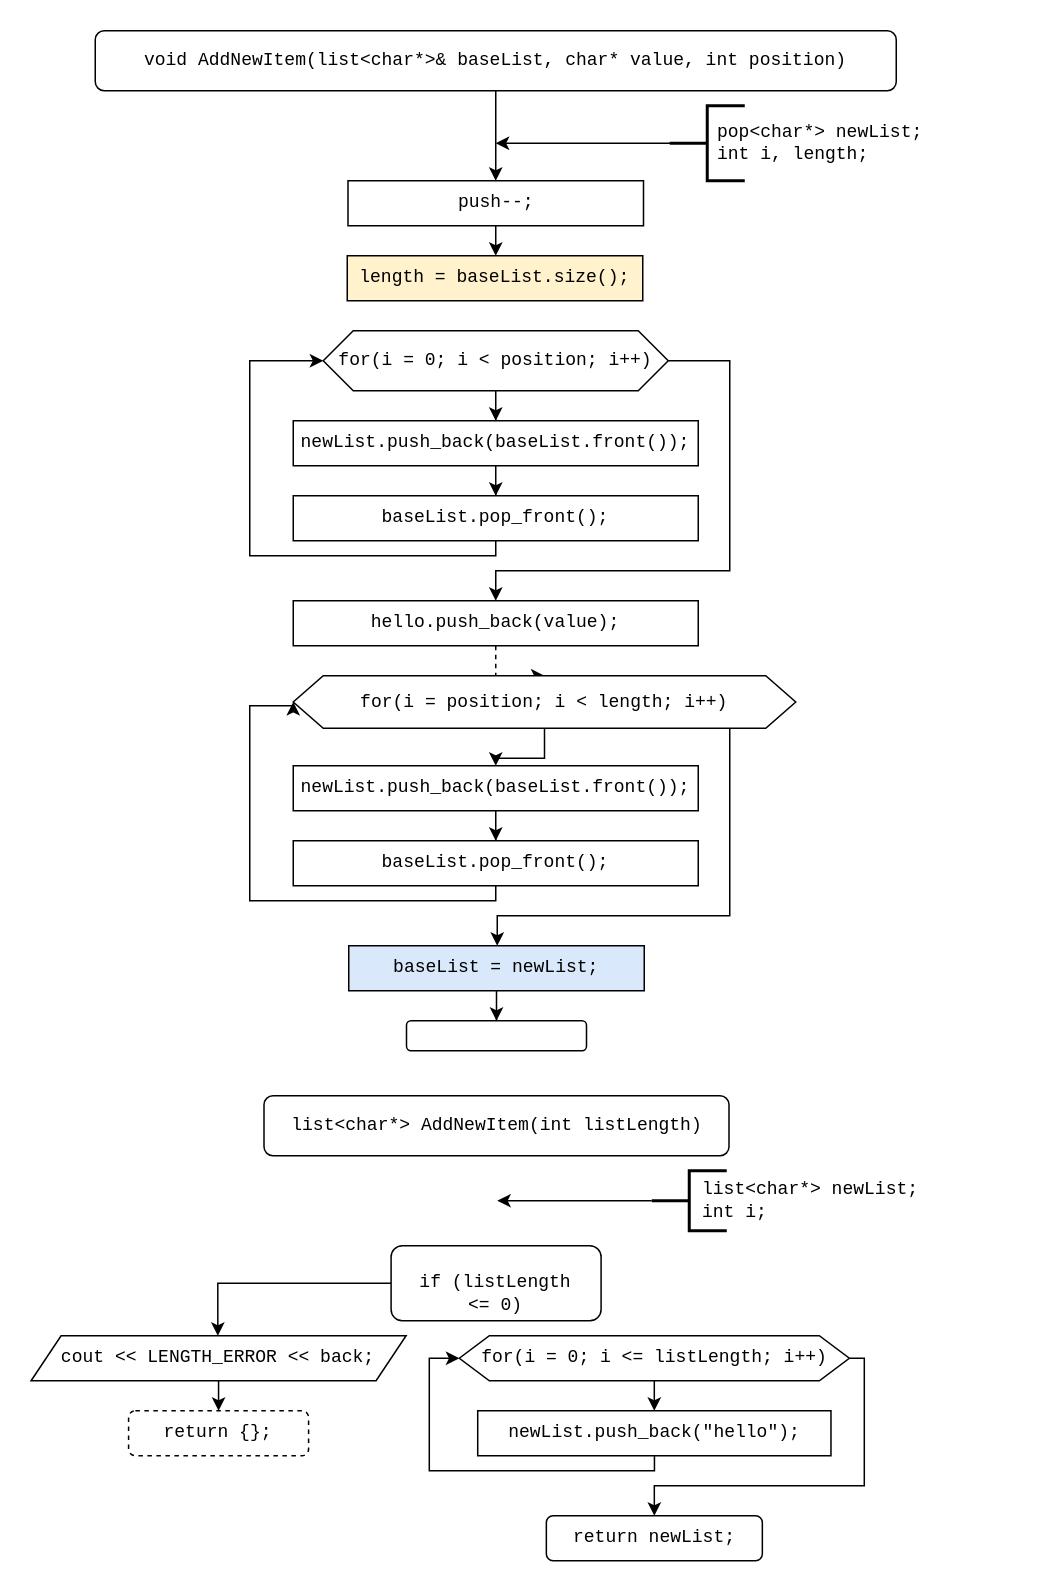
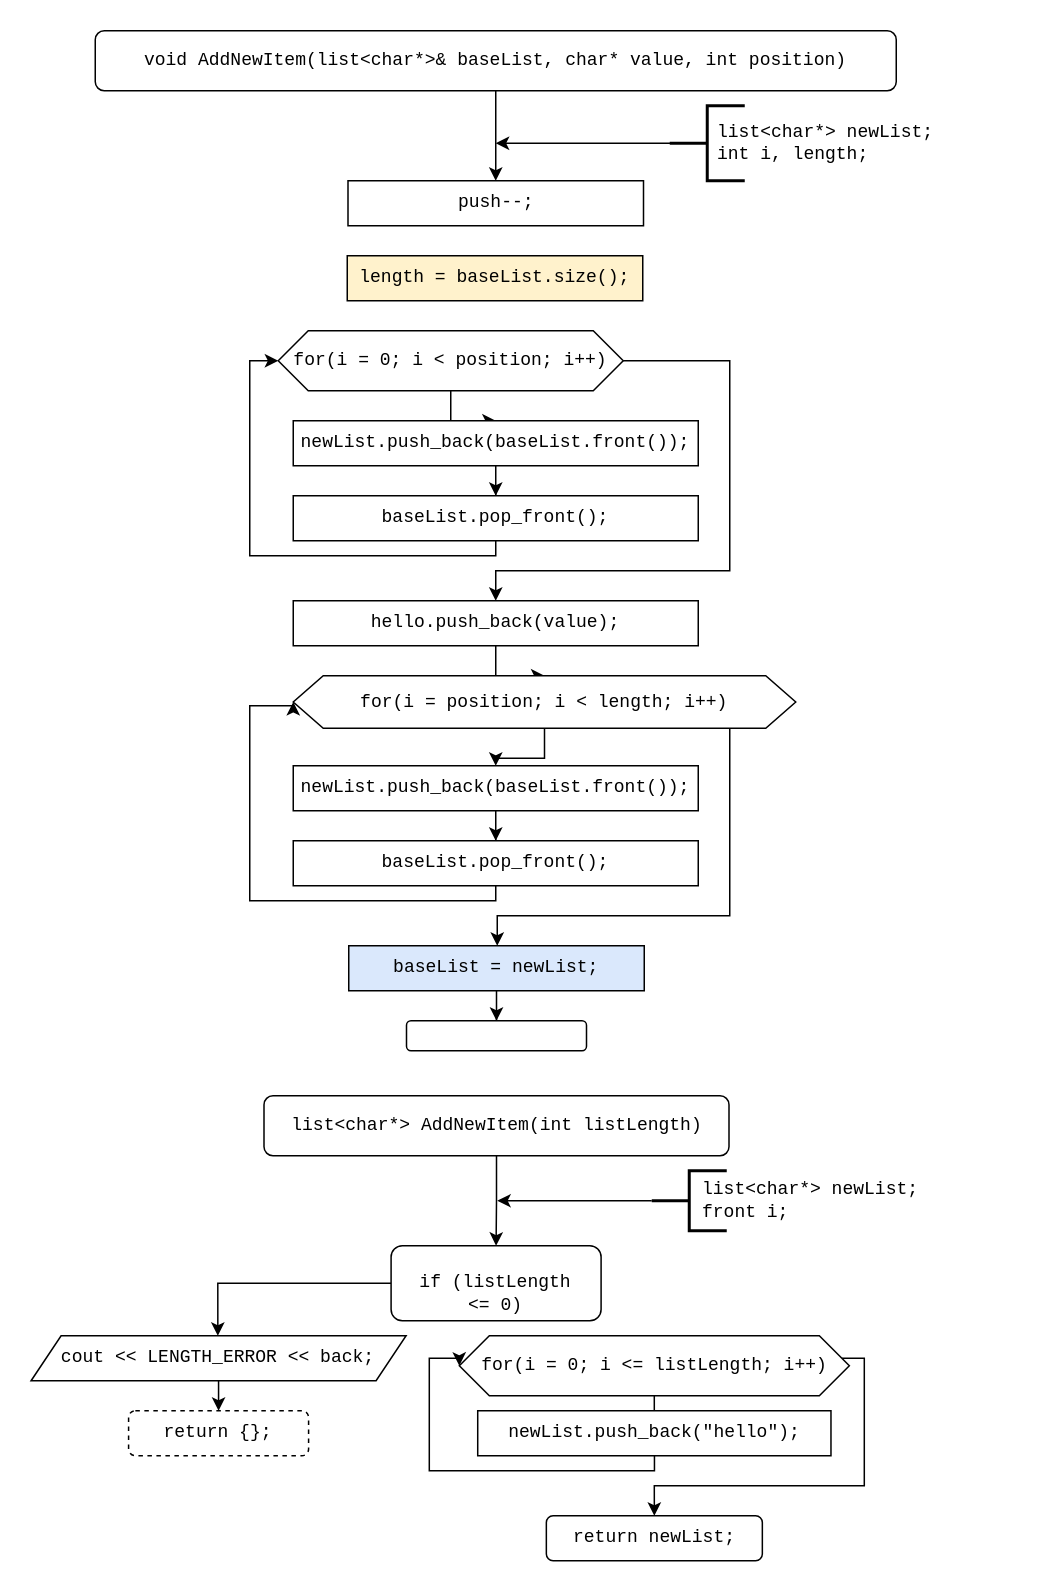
(806, 143) -> (807, 143)
(496, 236) -> none
(496, 361) -> (451, 361)
(496, 661) -> (496, 661)
none -> (497, 1196)
(792, 1201) -> (792, 1201)
(654, 1358) -> (654, 1366)
